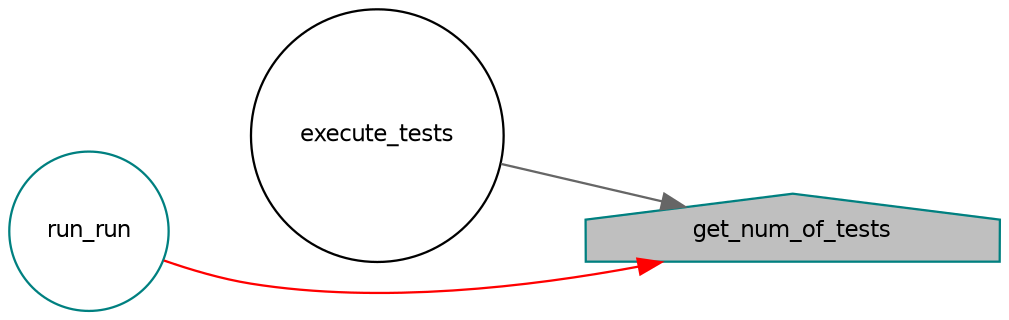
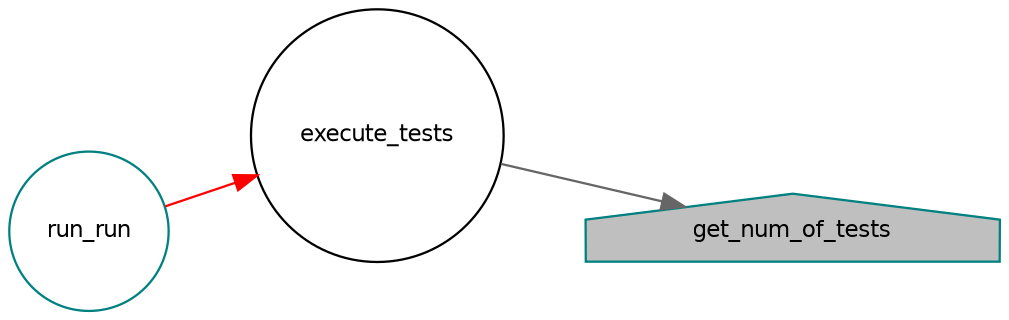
(400, 293) -> (200, 195)
